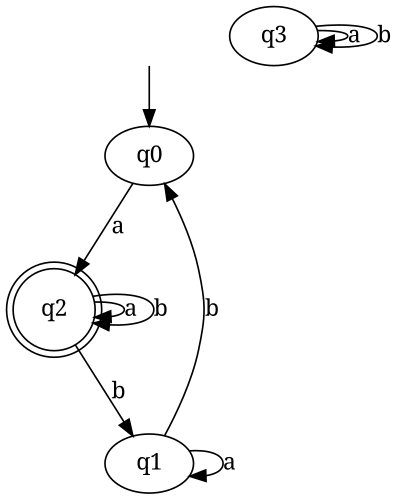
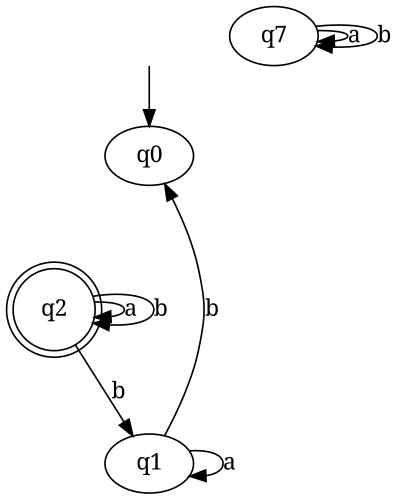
(274, 36) -> (274, 36)
(108, 222) -> none
